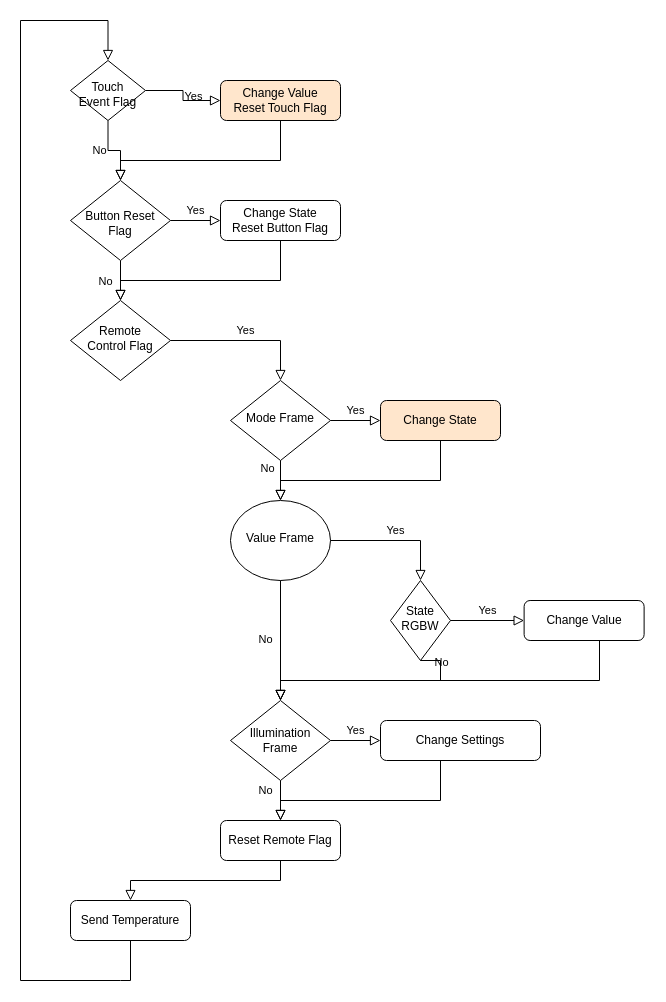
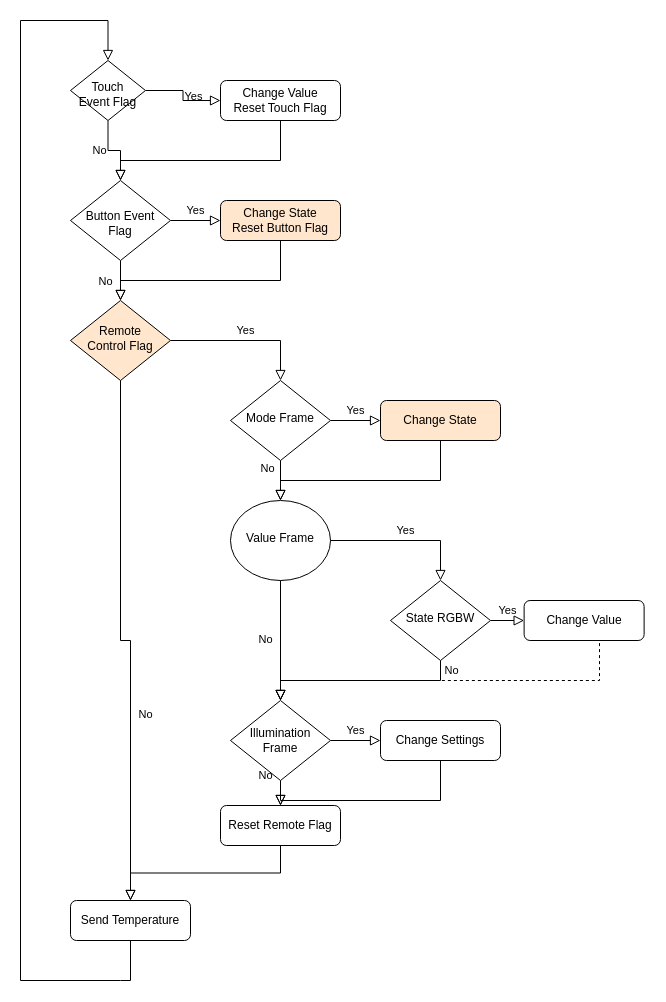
(281, 101) -> (281, 101)
(281, 221) -> (281, 221)
(121, 224) -> (121, 224)
(121, 341) -> (121, 341)
(421, 621) -> (441, 621)
none -> (121, 631)
(542, 681) -> (542, 681)
(461, 741) -> (441, 741)
(281, 841) -> (281, 826)
